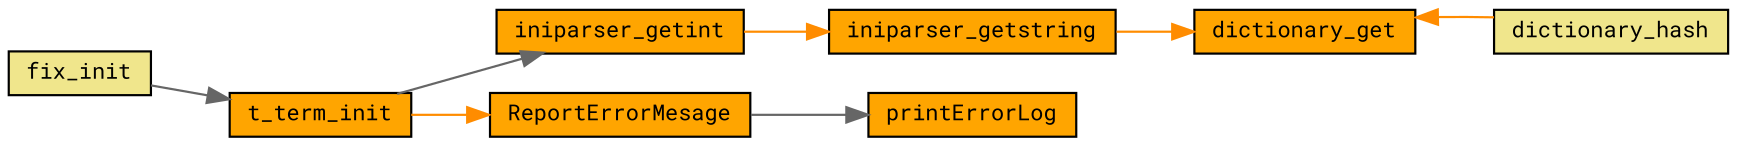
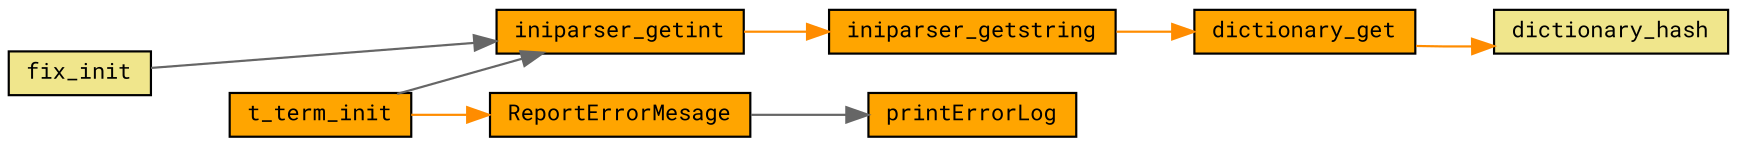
(1466, 17) -> (1444, 46)
(179, 90) -> (313, 55)
